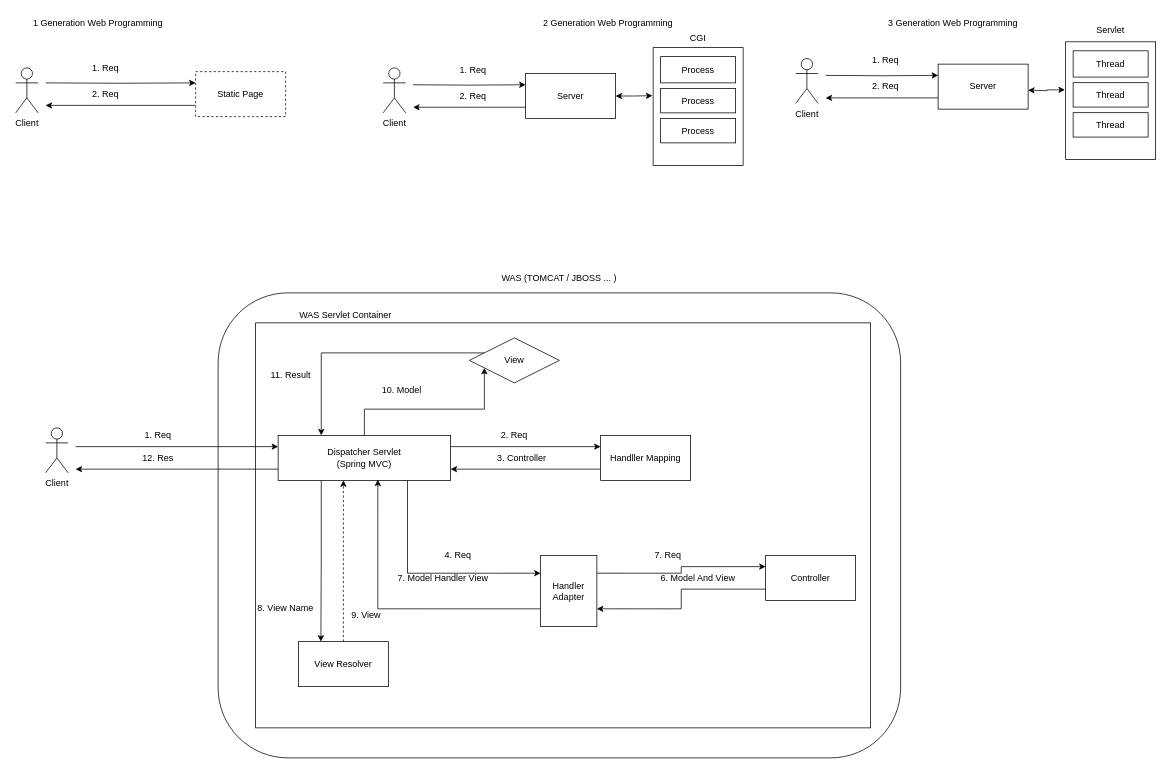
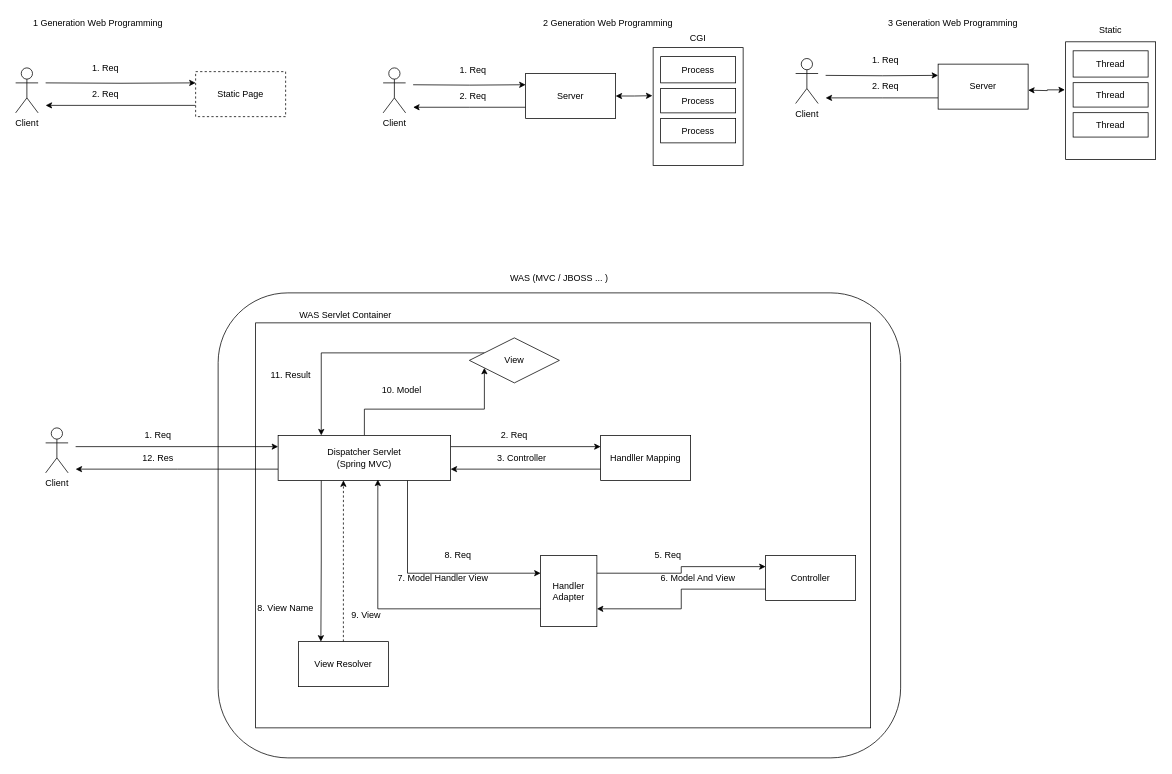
(1110, 30) -> (1110, 30)
(559, 278) -> (559, 278)
(458, 555) -> (458, 555)
(668, 555) -> (668, 555)
